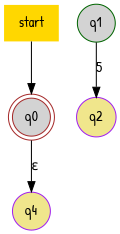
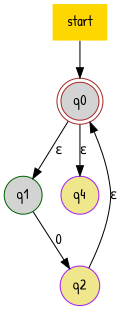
(100, 68) -> (59, 240)
none -> (53, 145)
none -> (110, 201)
